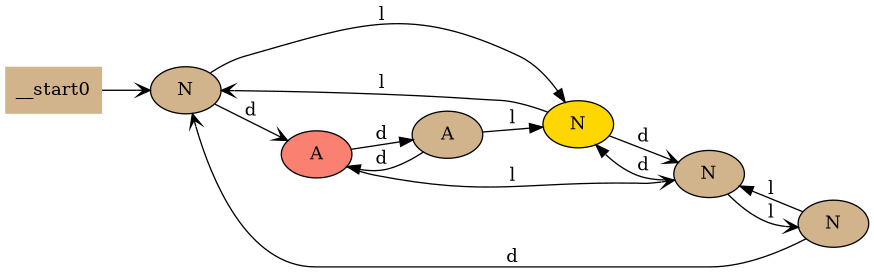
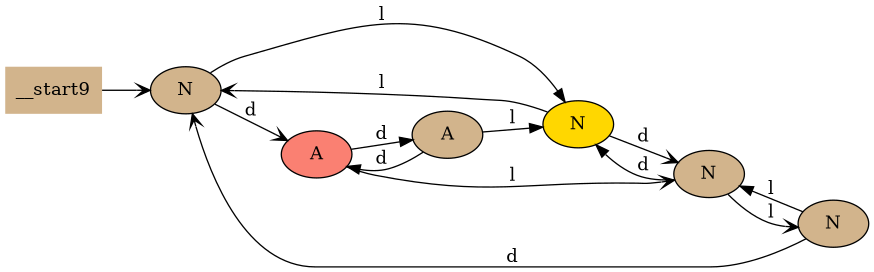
(54, 90) -> (54, 90)
